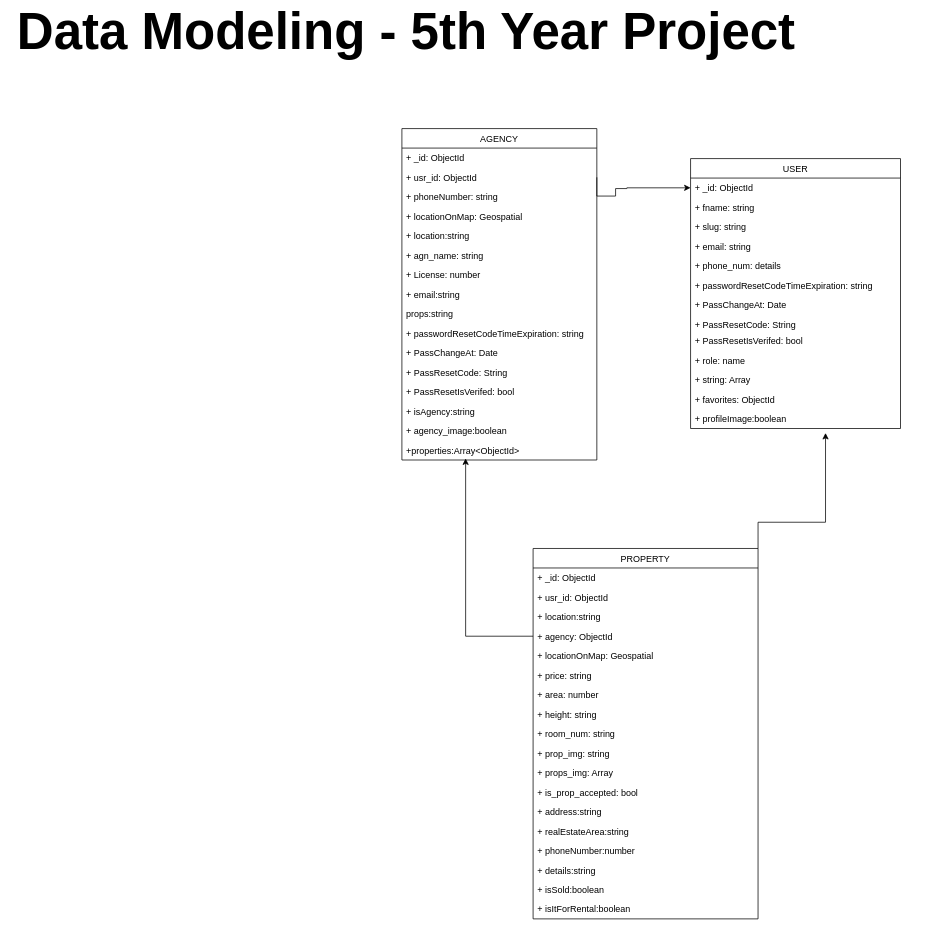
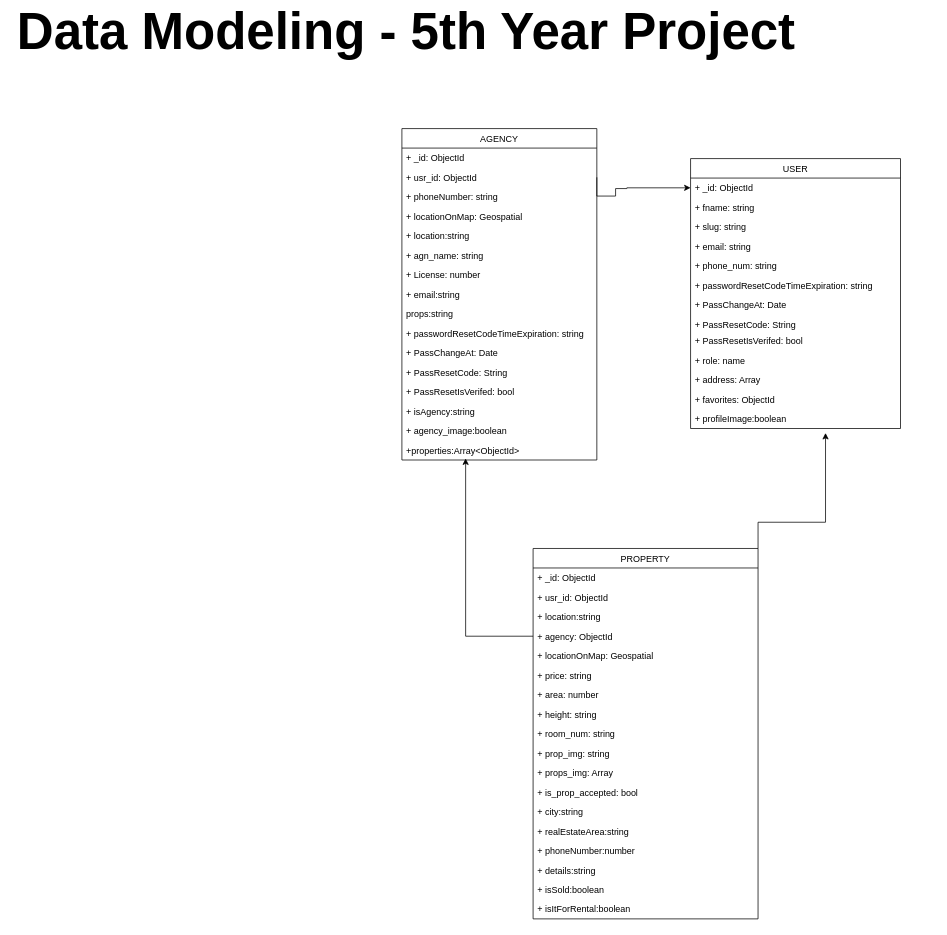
(739, 266) -> (738, 266)
(728, 380) -> (731, 380)
(574, 812) -> (565, 812)
